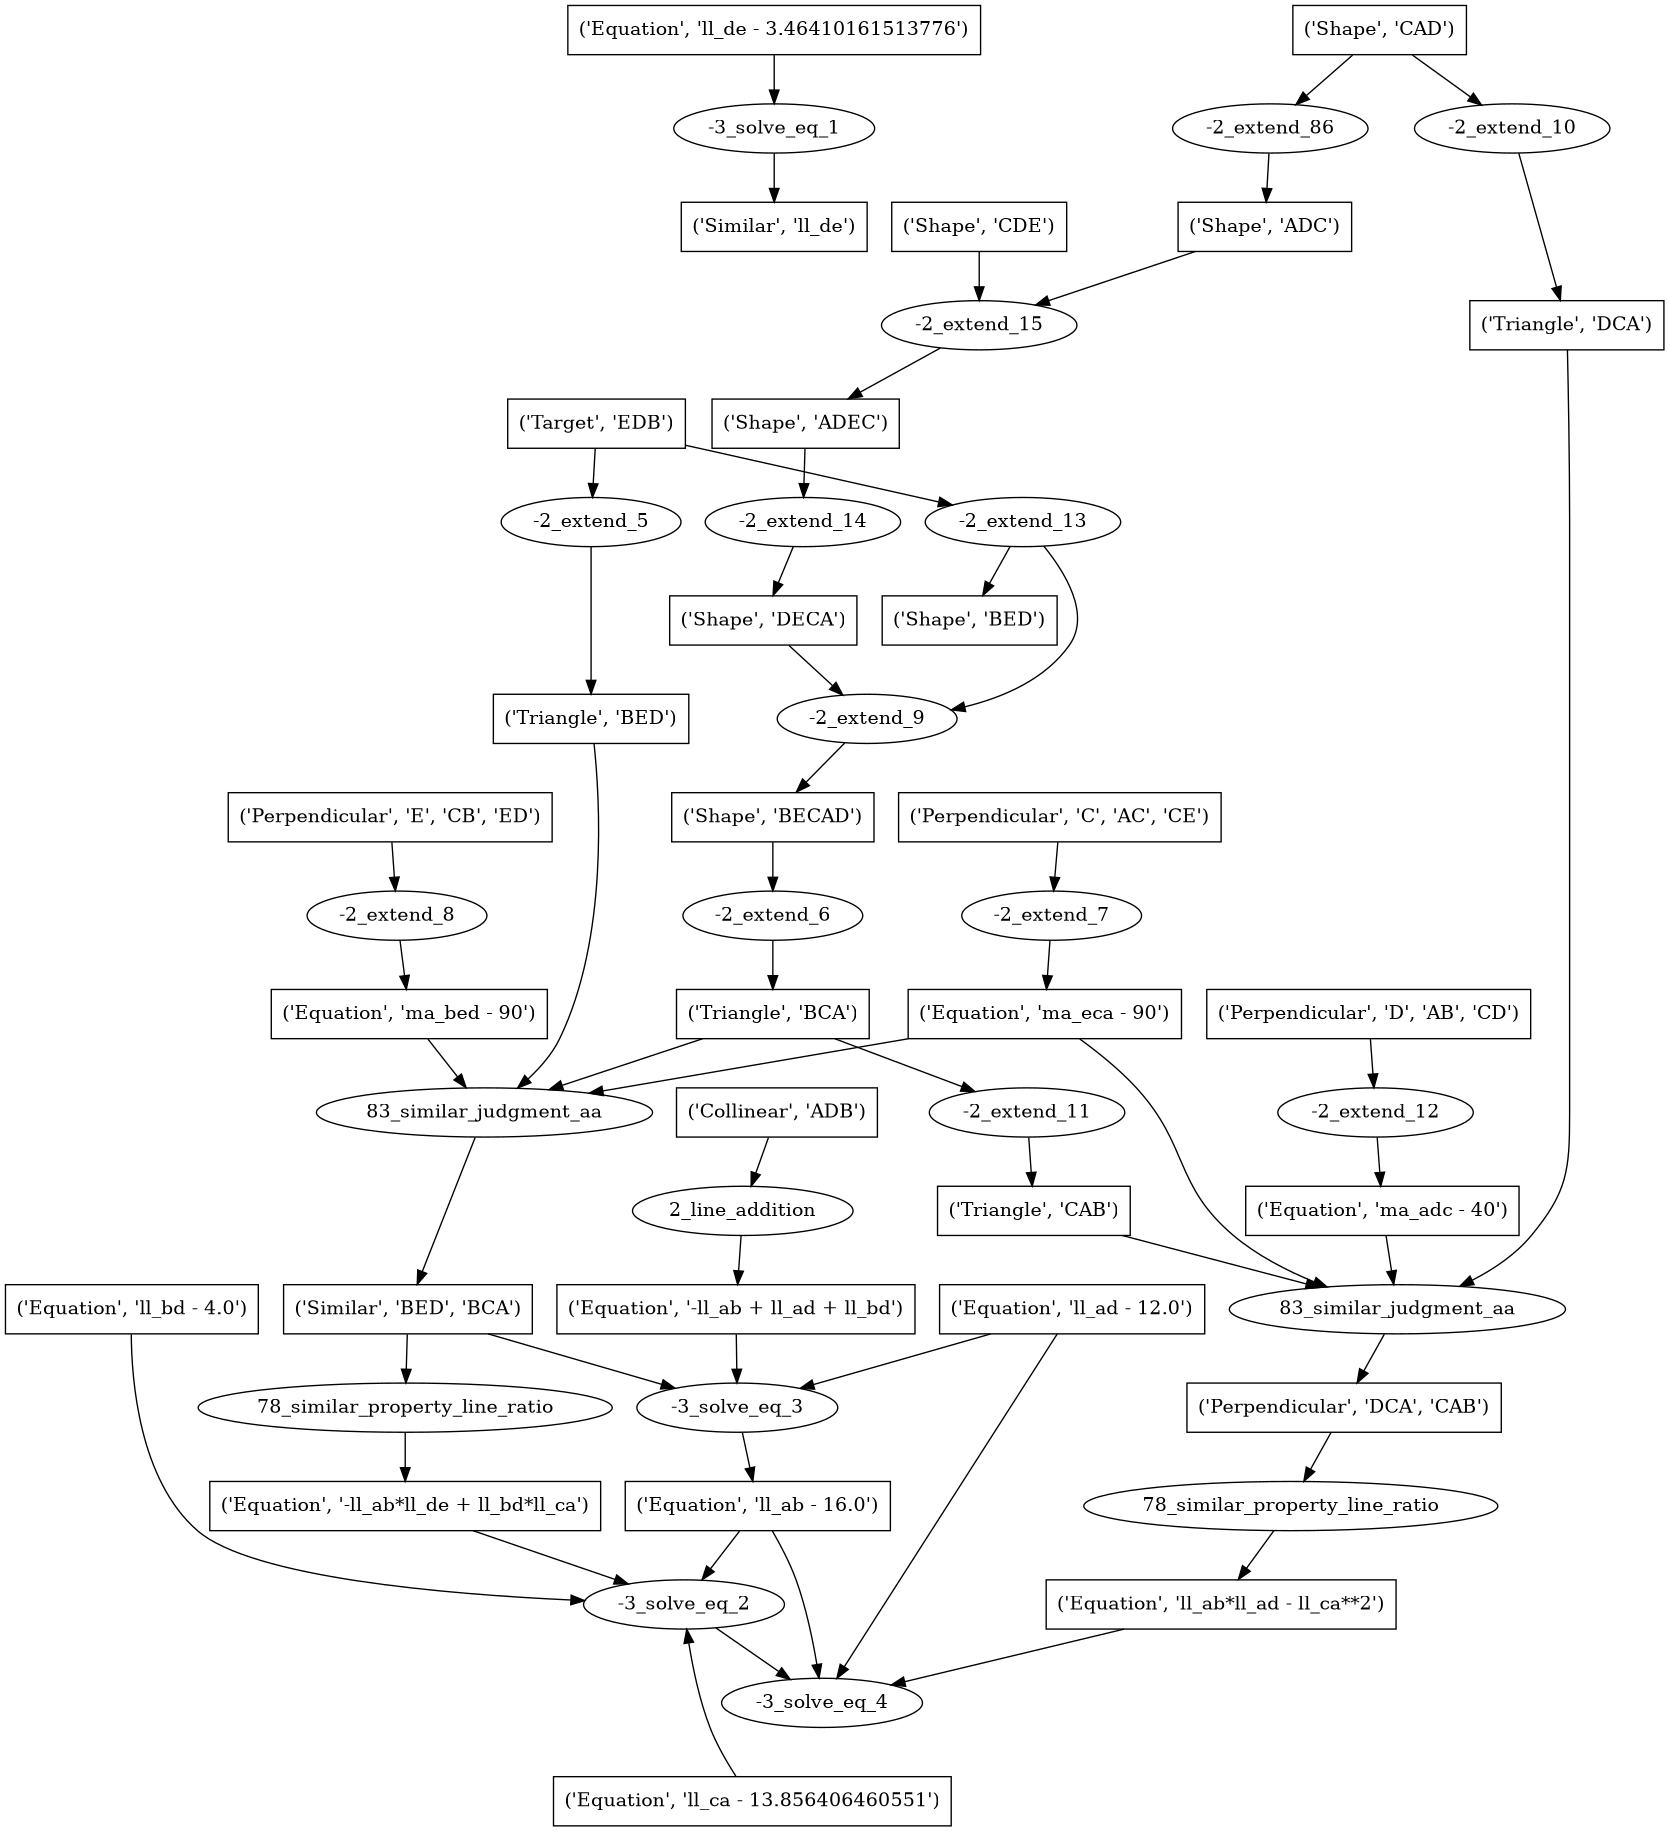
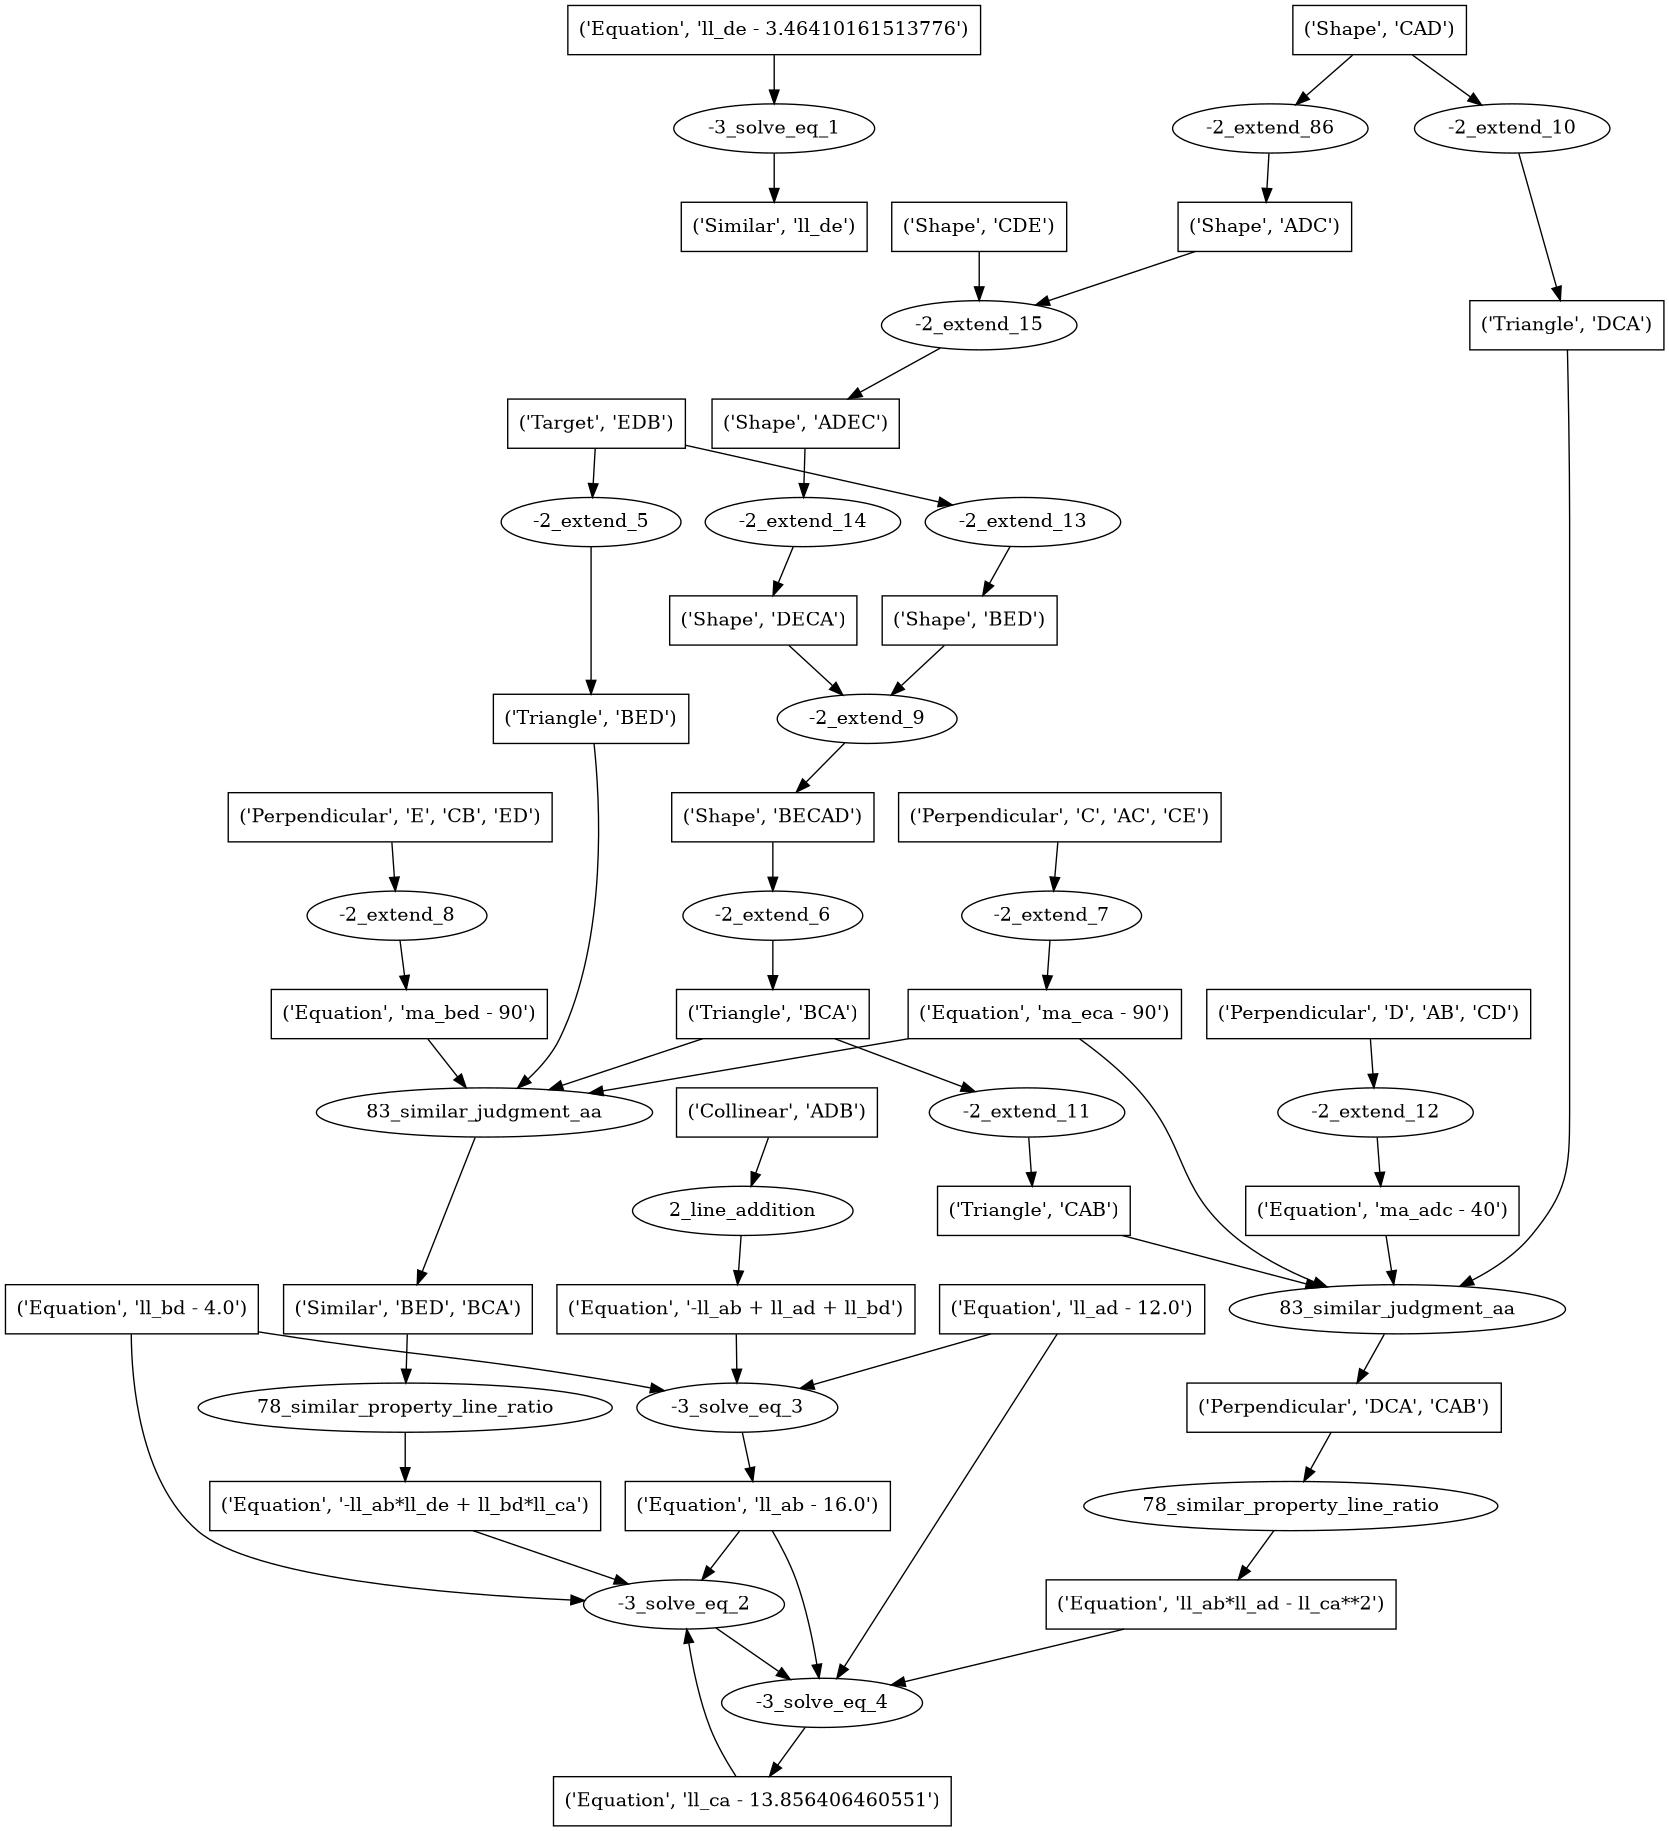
(1065, 651) -> (923, 666)
(575, 1359) -> (455, 1358)
none -> (791, 1746)
